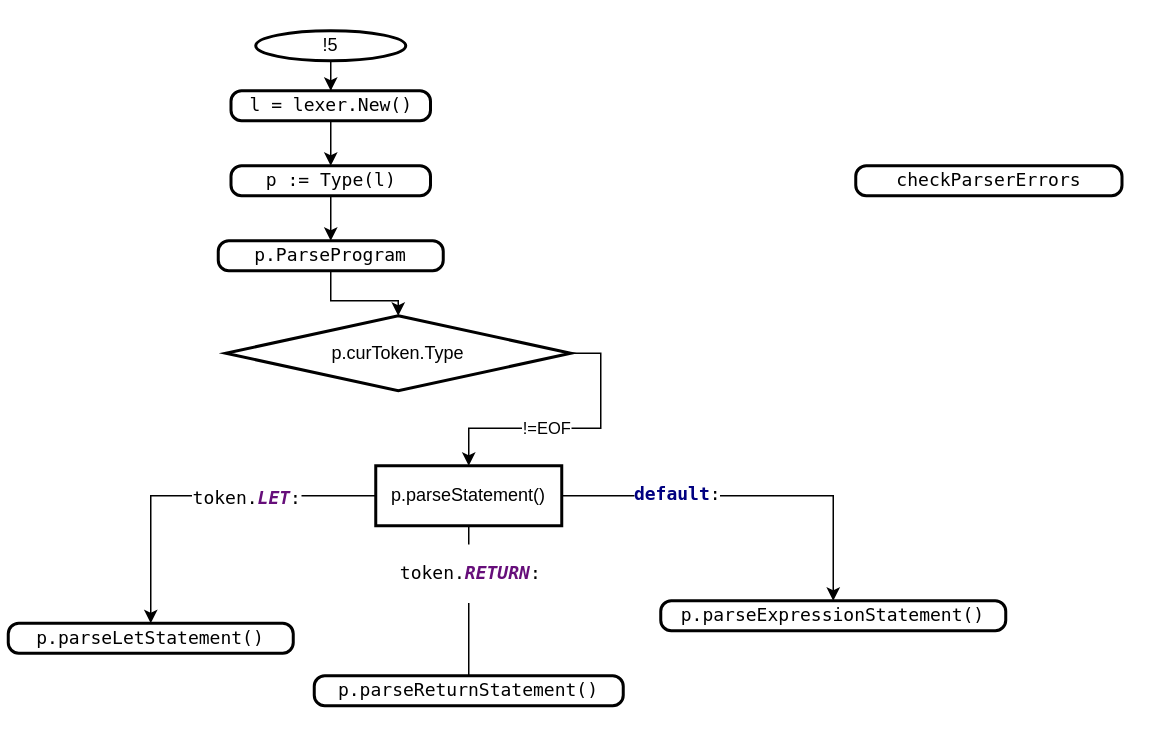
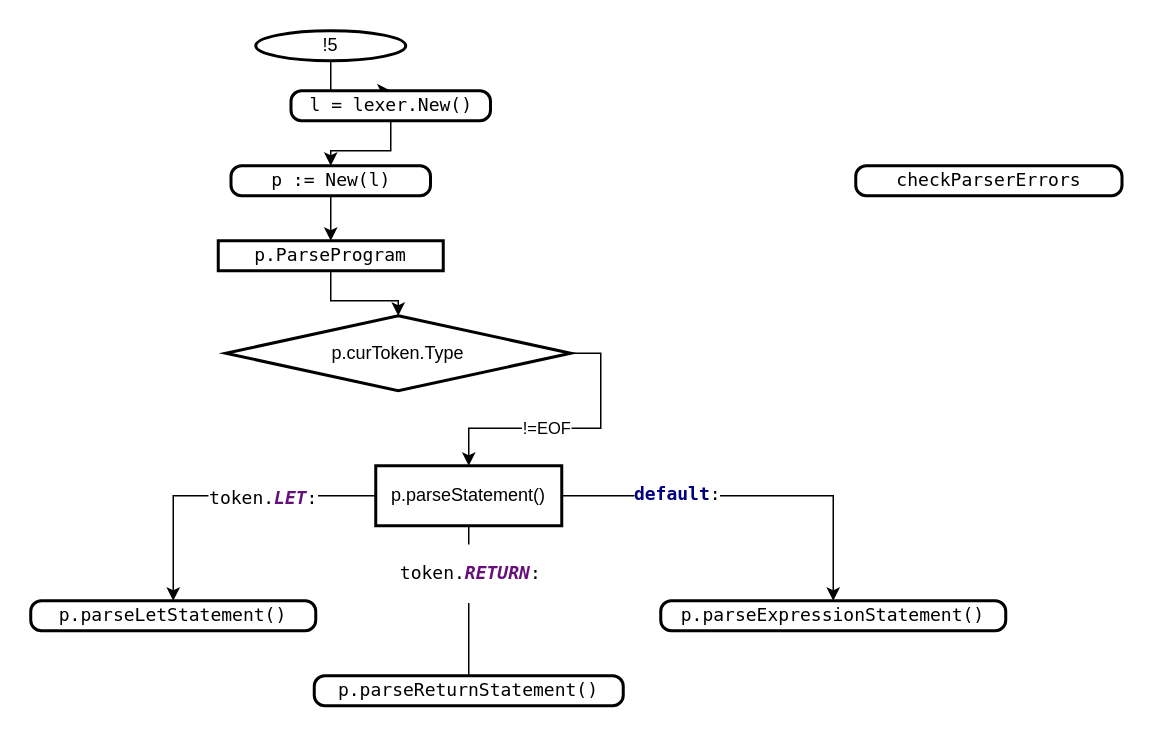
(331, 106) -> (391, 106)
(332, 181) -> (332, 181)
(331, 256) -> (331, 256)
(151, 638) -> (173, 616)
